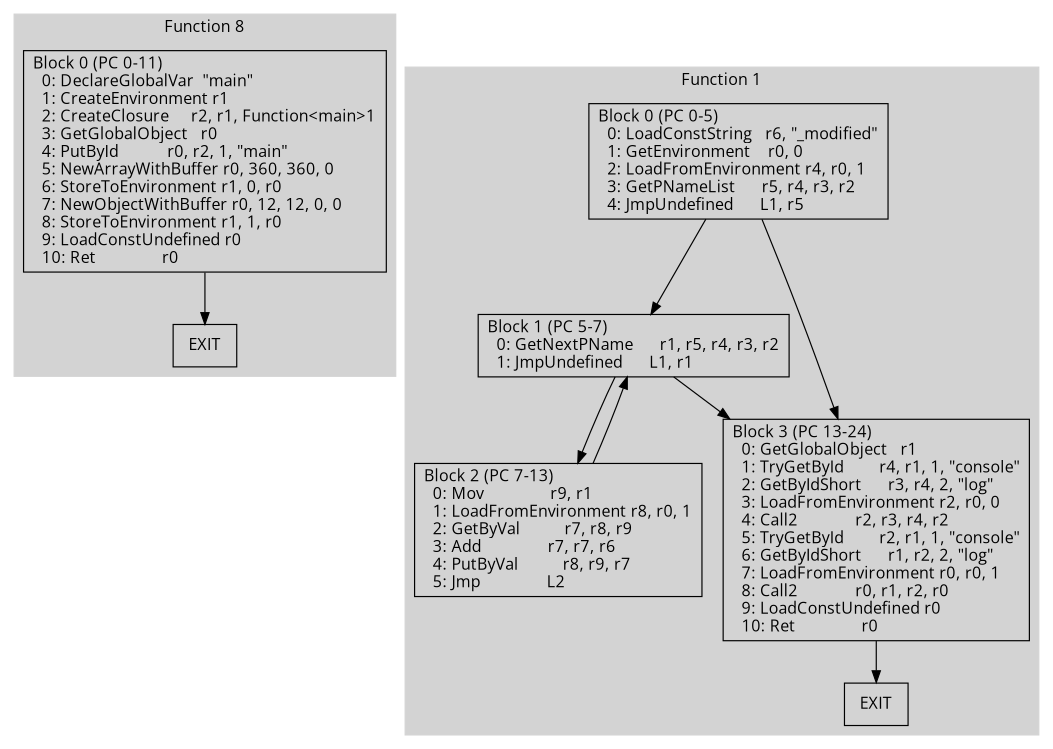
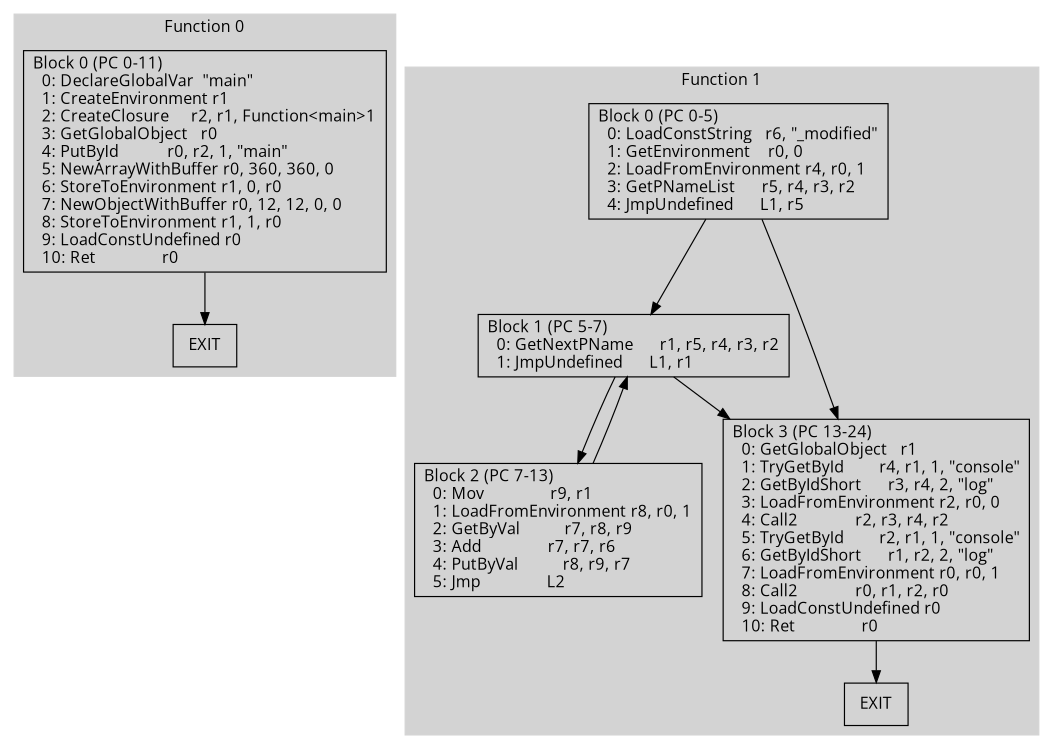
(205, 28) -> (205, 28)
